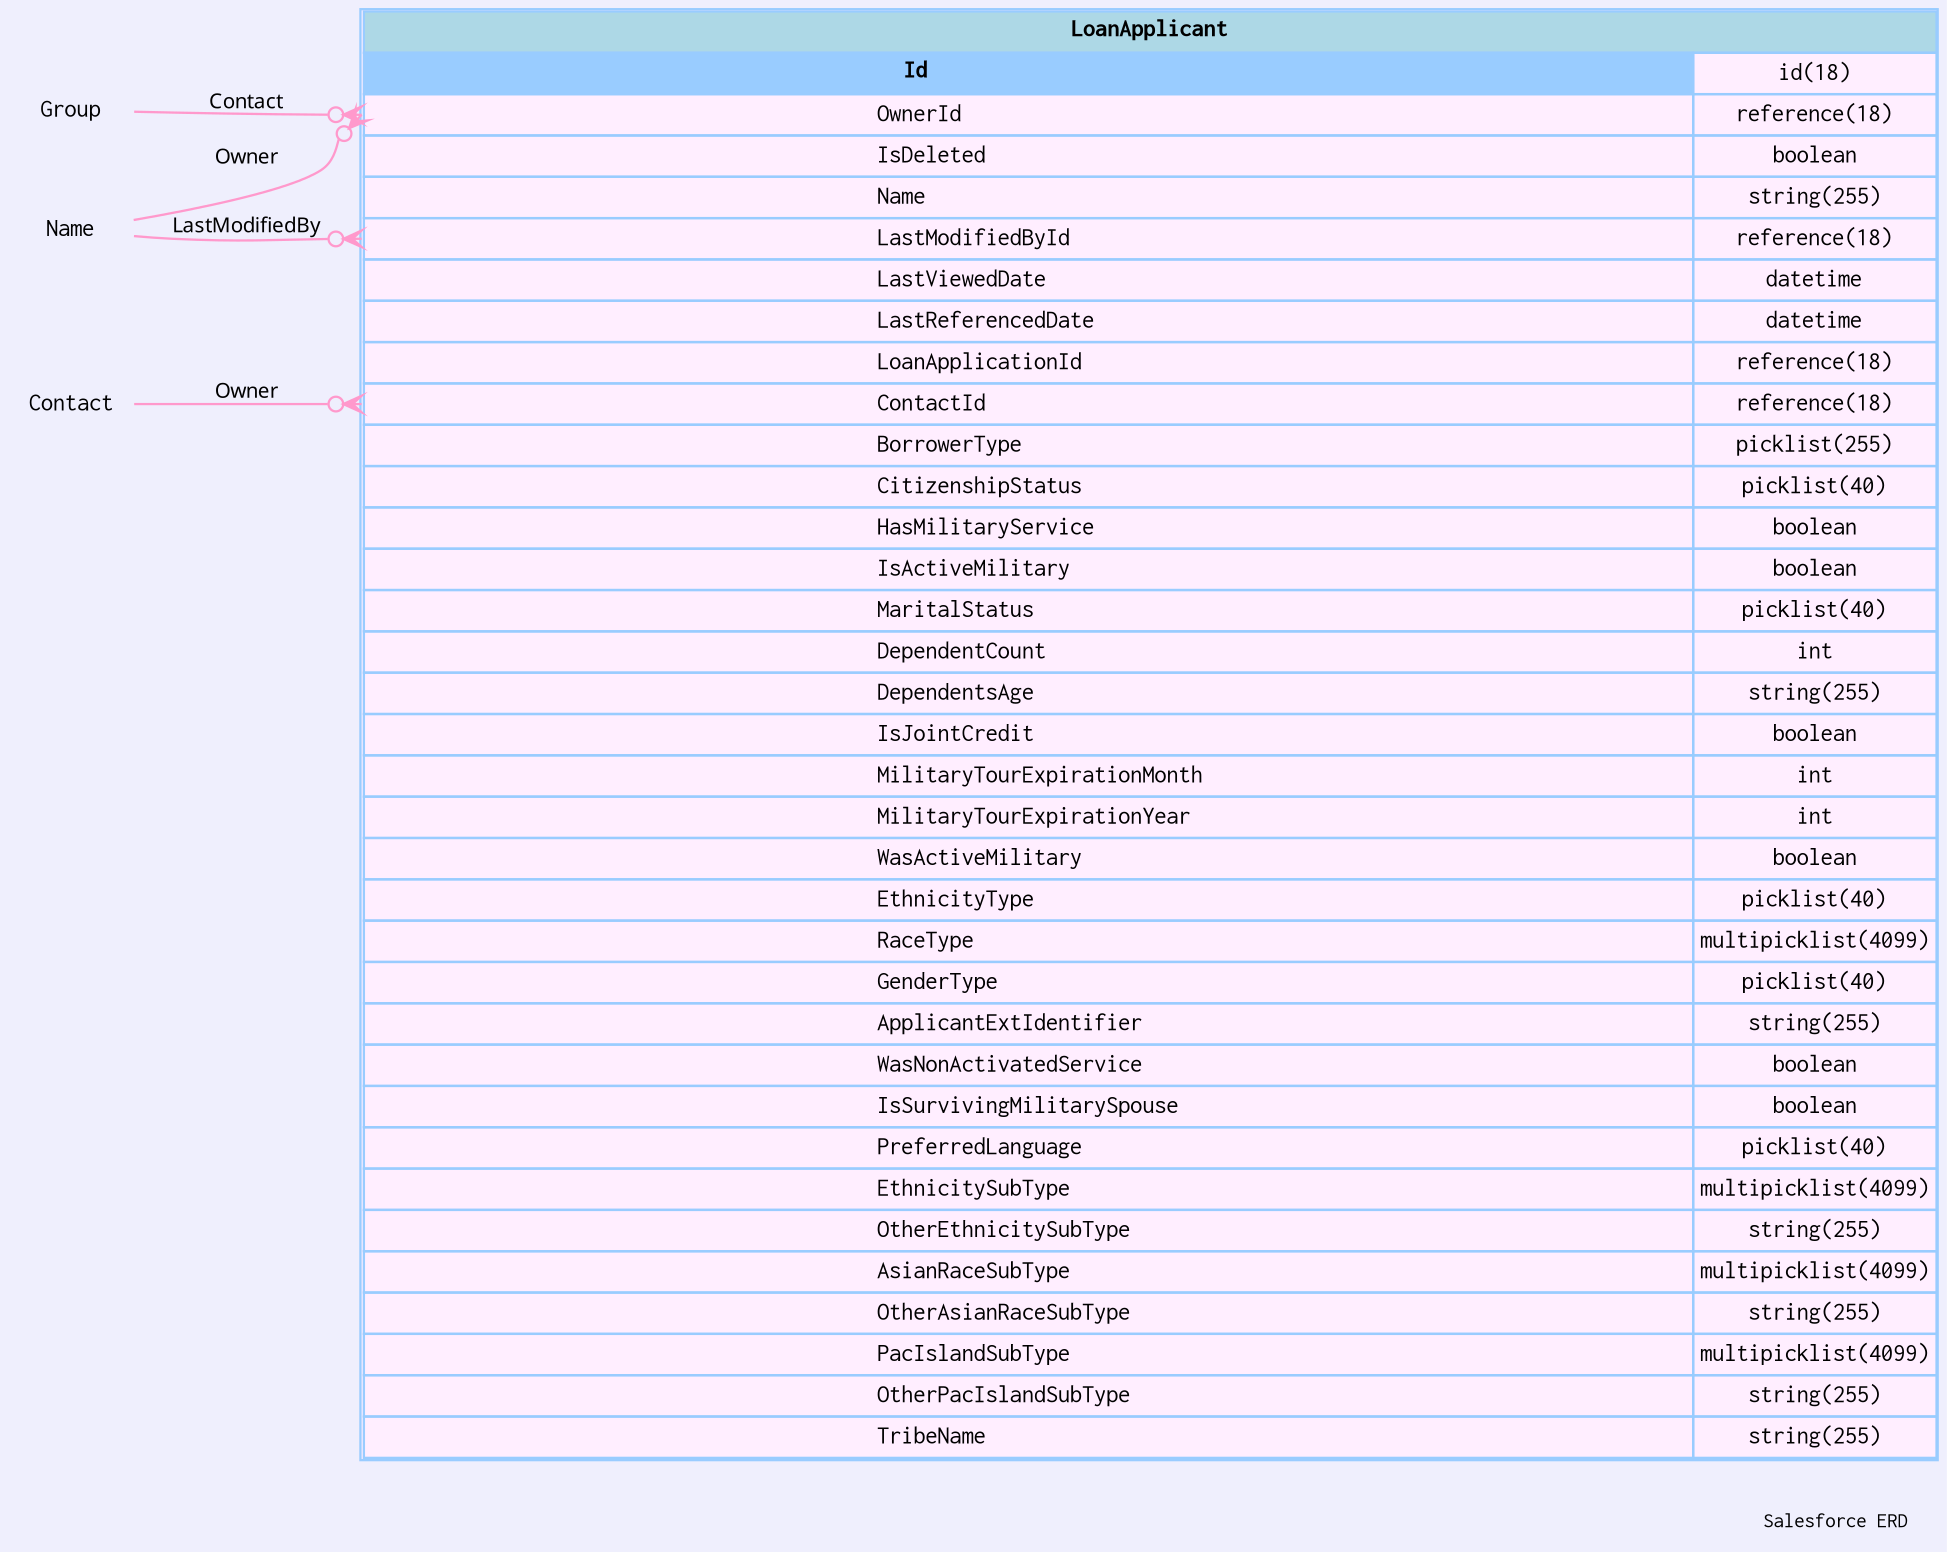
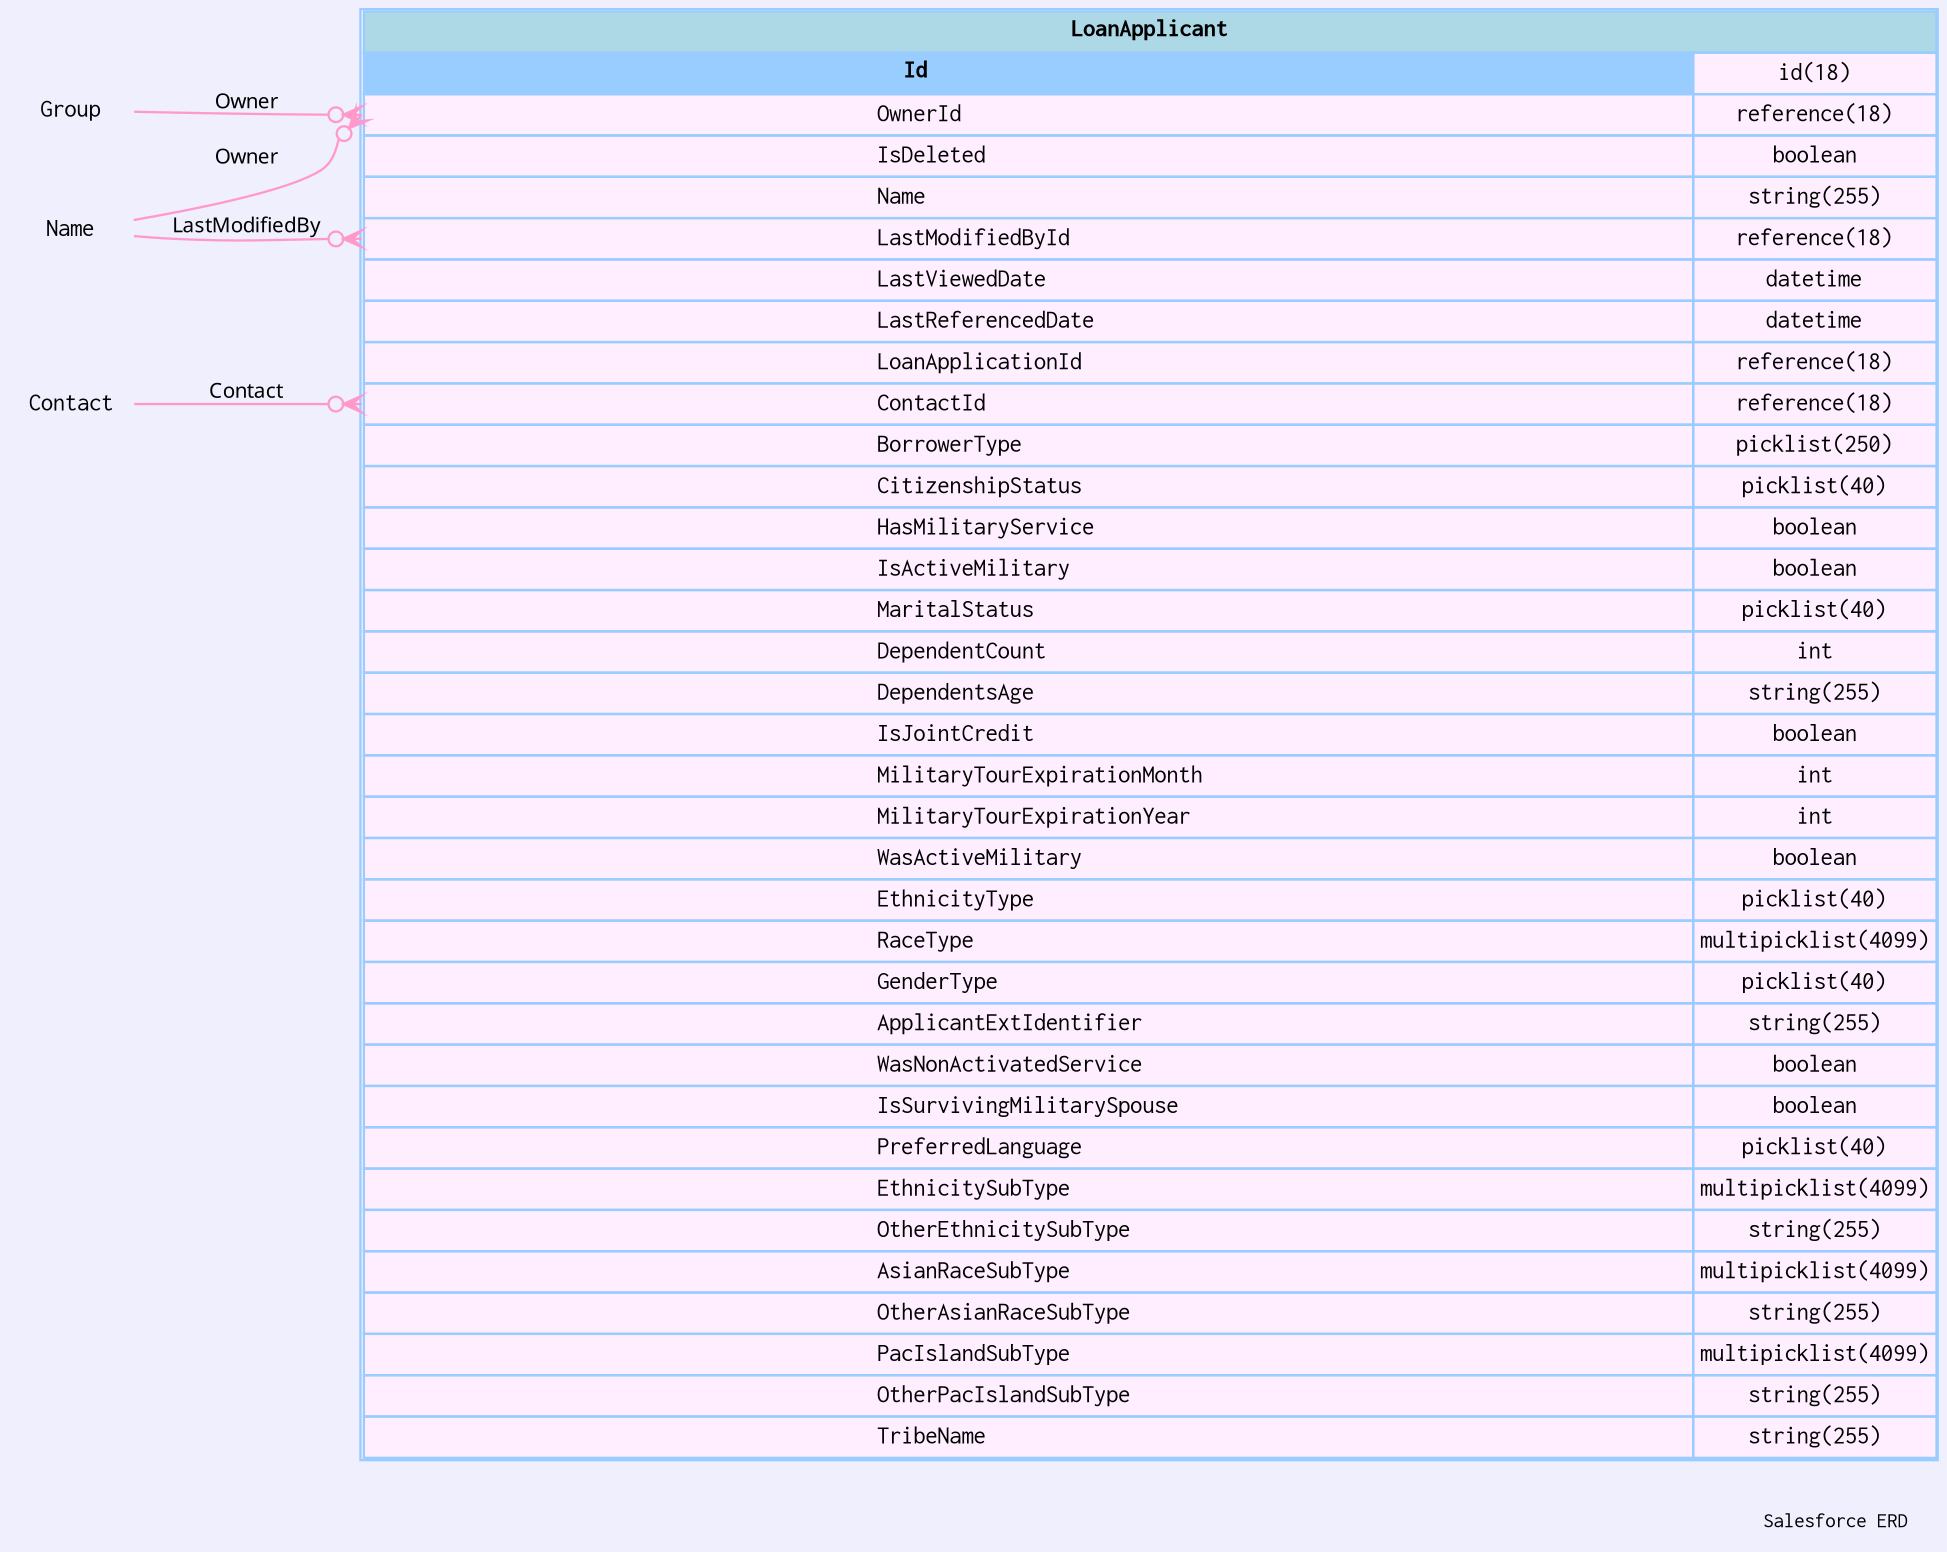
(247, 103) -> (247, 103)
(247, 393) -> (247, 393)
(1815, 444) -> (1815, 444)
